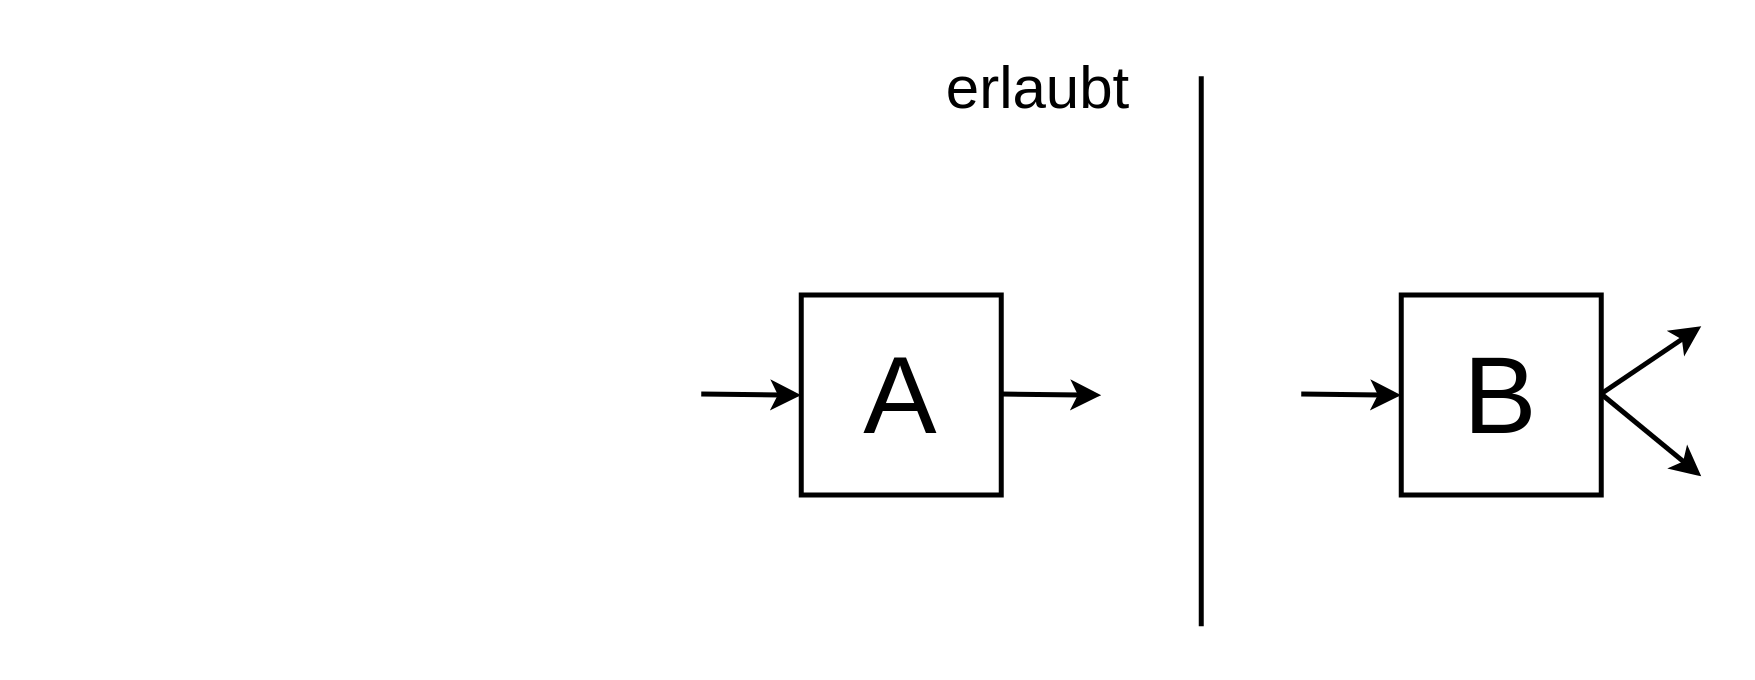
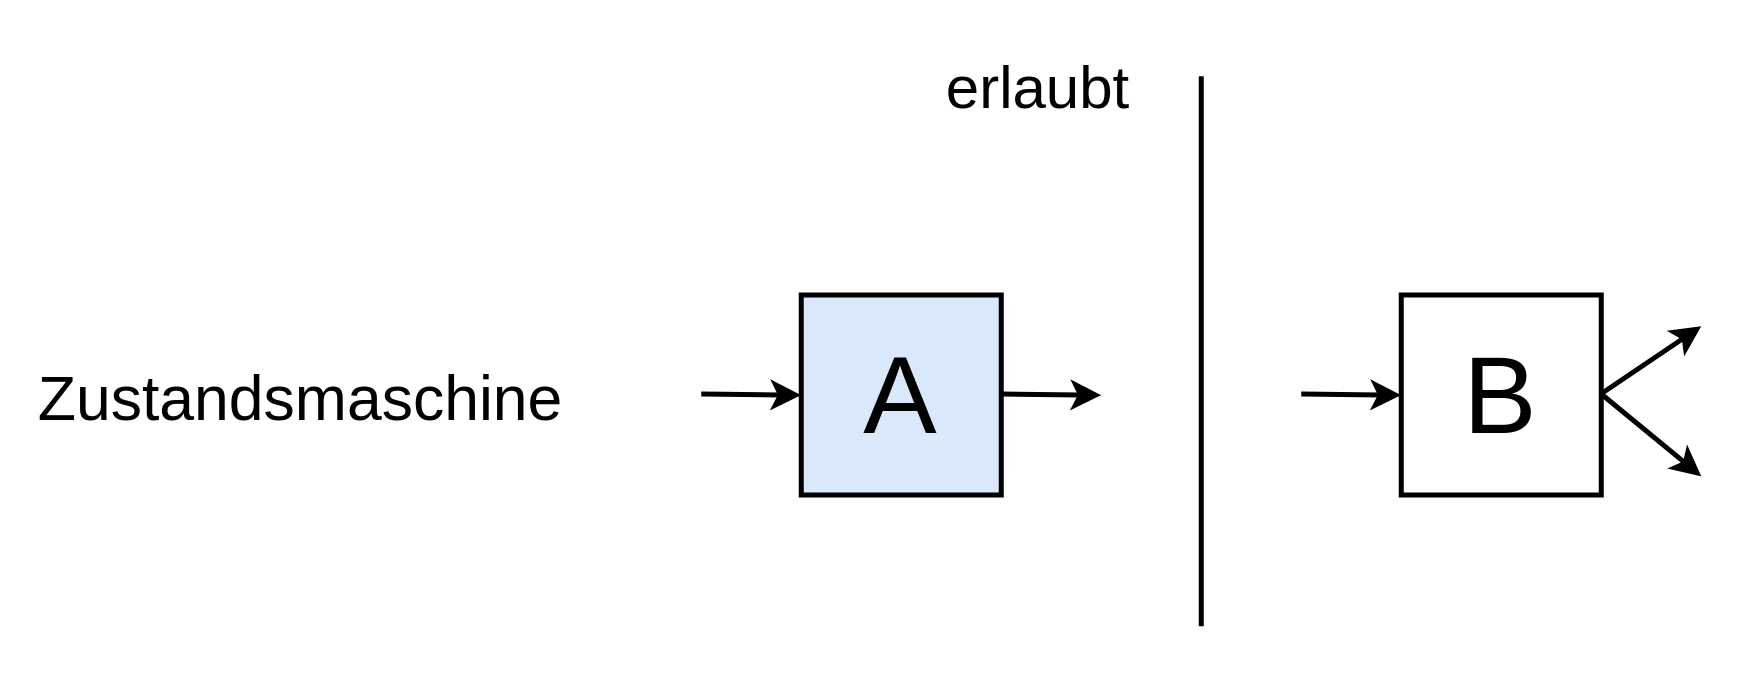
none -> (301, 395)
(901, 395) -> (901, 395)
